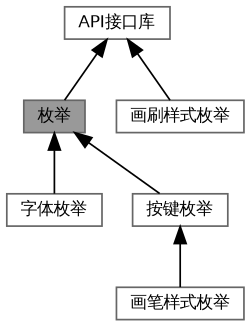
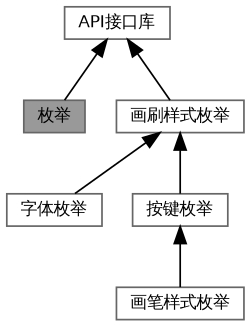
(124, 168) -> (180, 172)
(54, 172) -> (111, 168)
